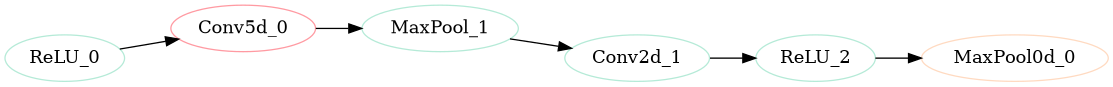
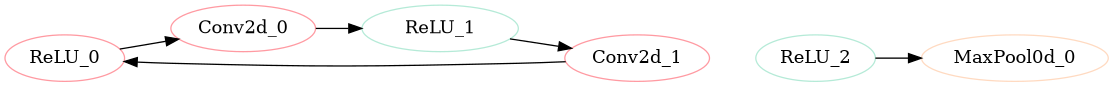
(243, 28) -> (243, 28)
(440, 28) -> (440, 28)
(65, 58) -> (65, 58)
(637, 58) -> (637, 58)
(726, 58) -> (351, 66)
